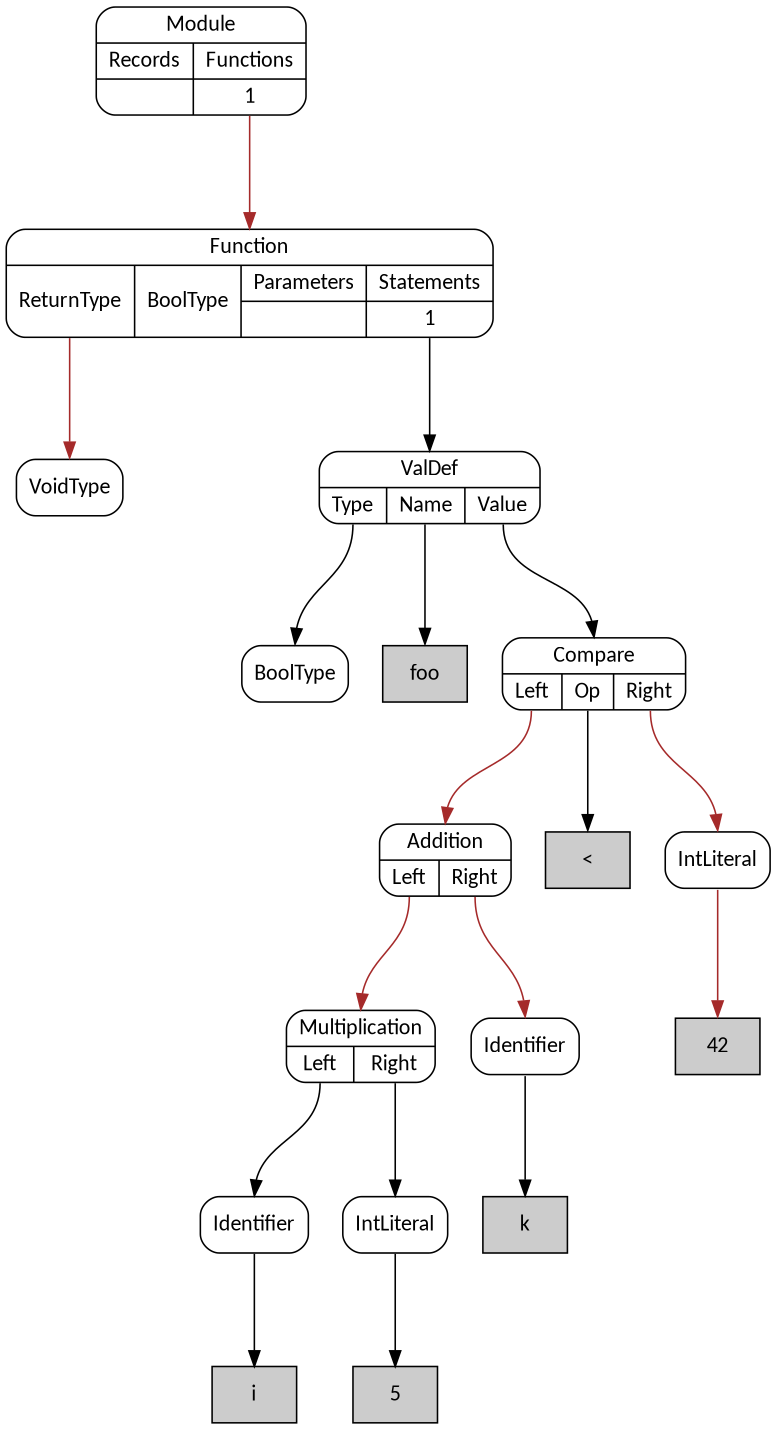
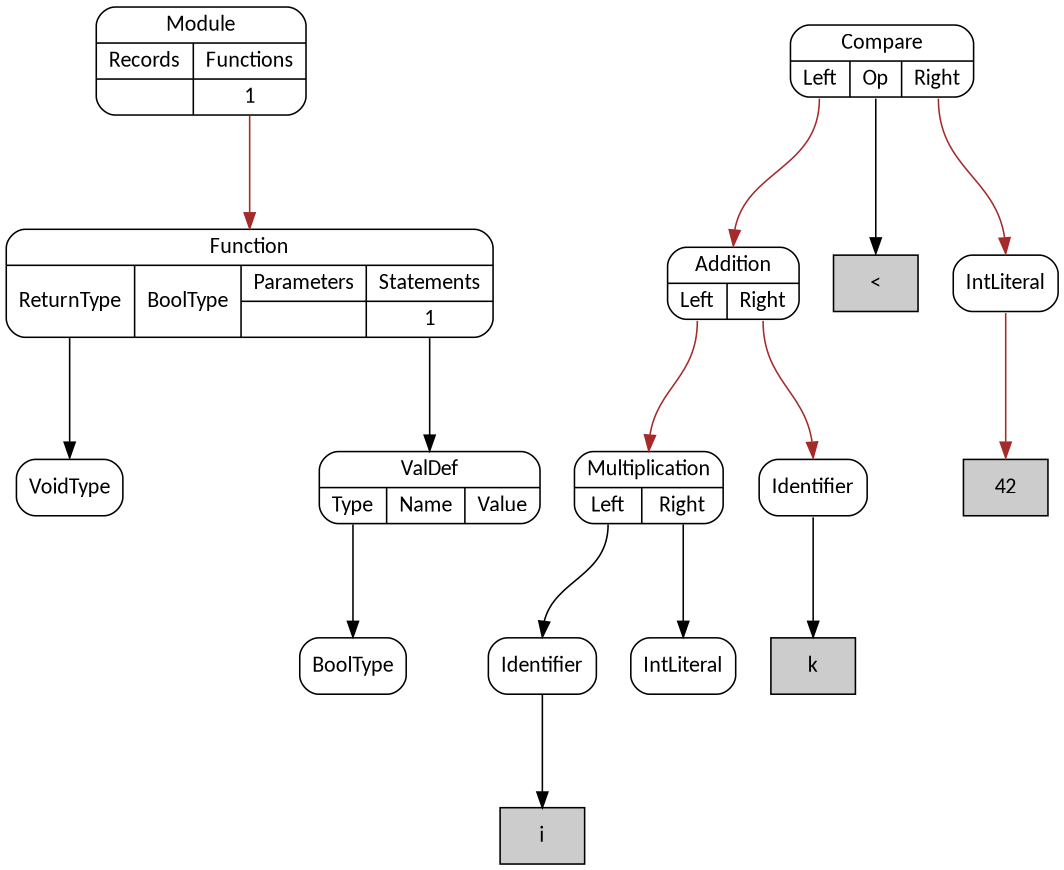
(70, 390) -> (70, 390)
(541, 577) -> none
(425, 674) -> none
(395, 1395) -> none
